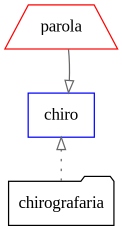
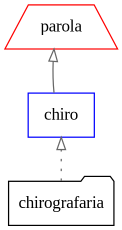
(69, 65) -> (53, 77)
